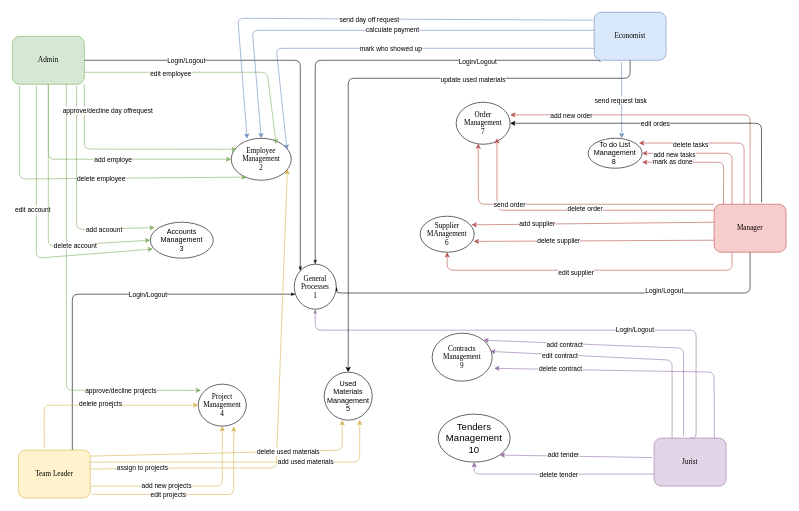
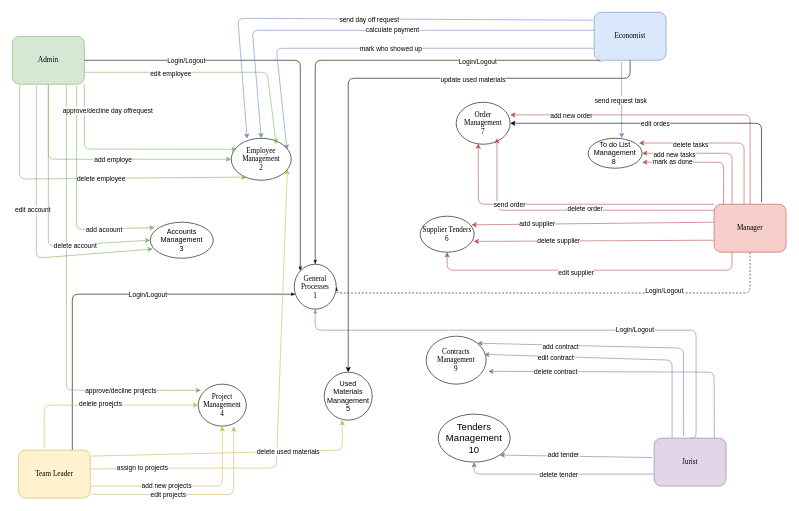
(447, 234) -> (447, 234)
(486, 293) -> (486, 293)
(462, 357) -> (456, 360)
(306, 462) -> none
